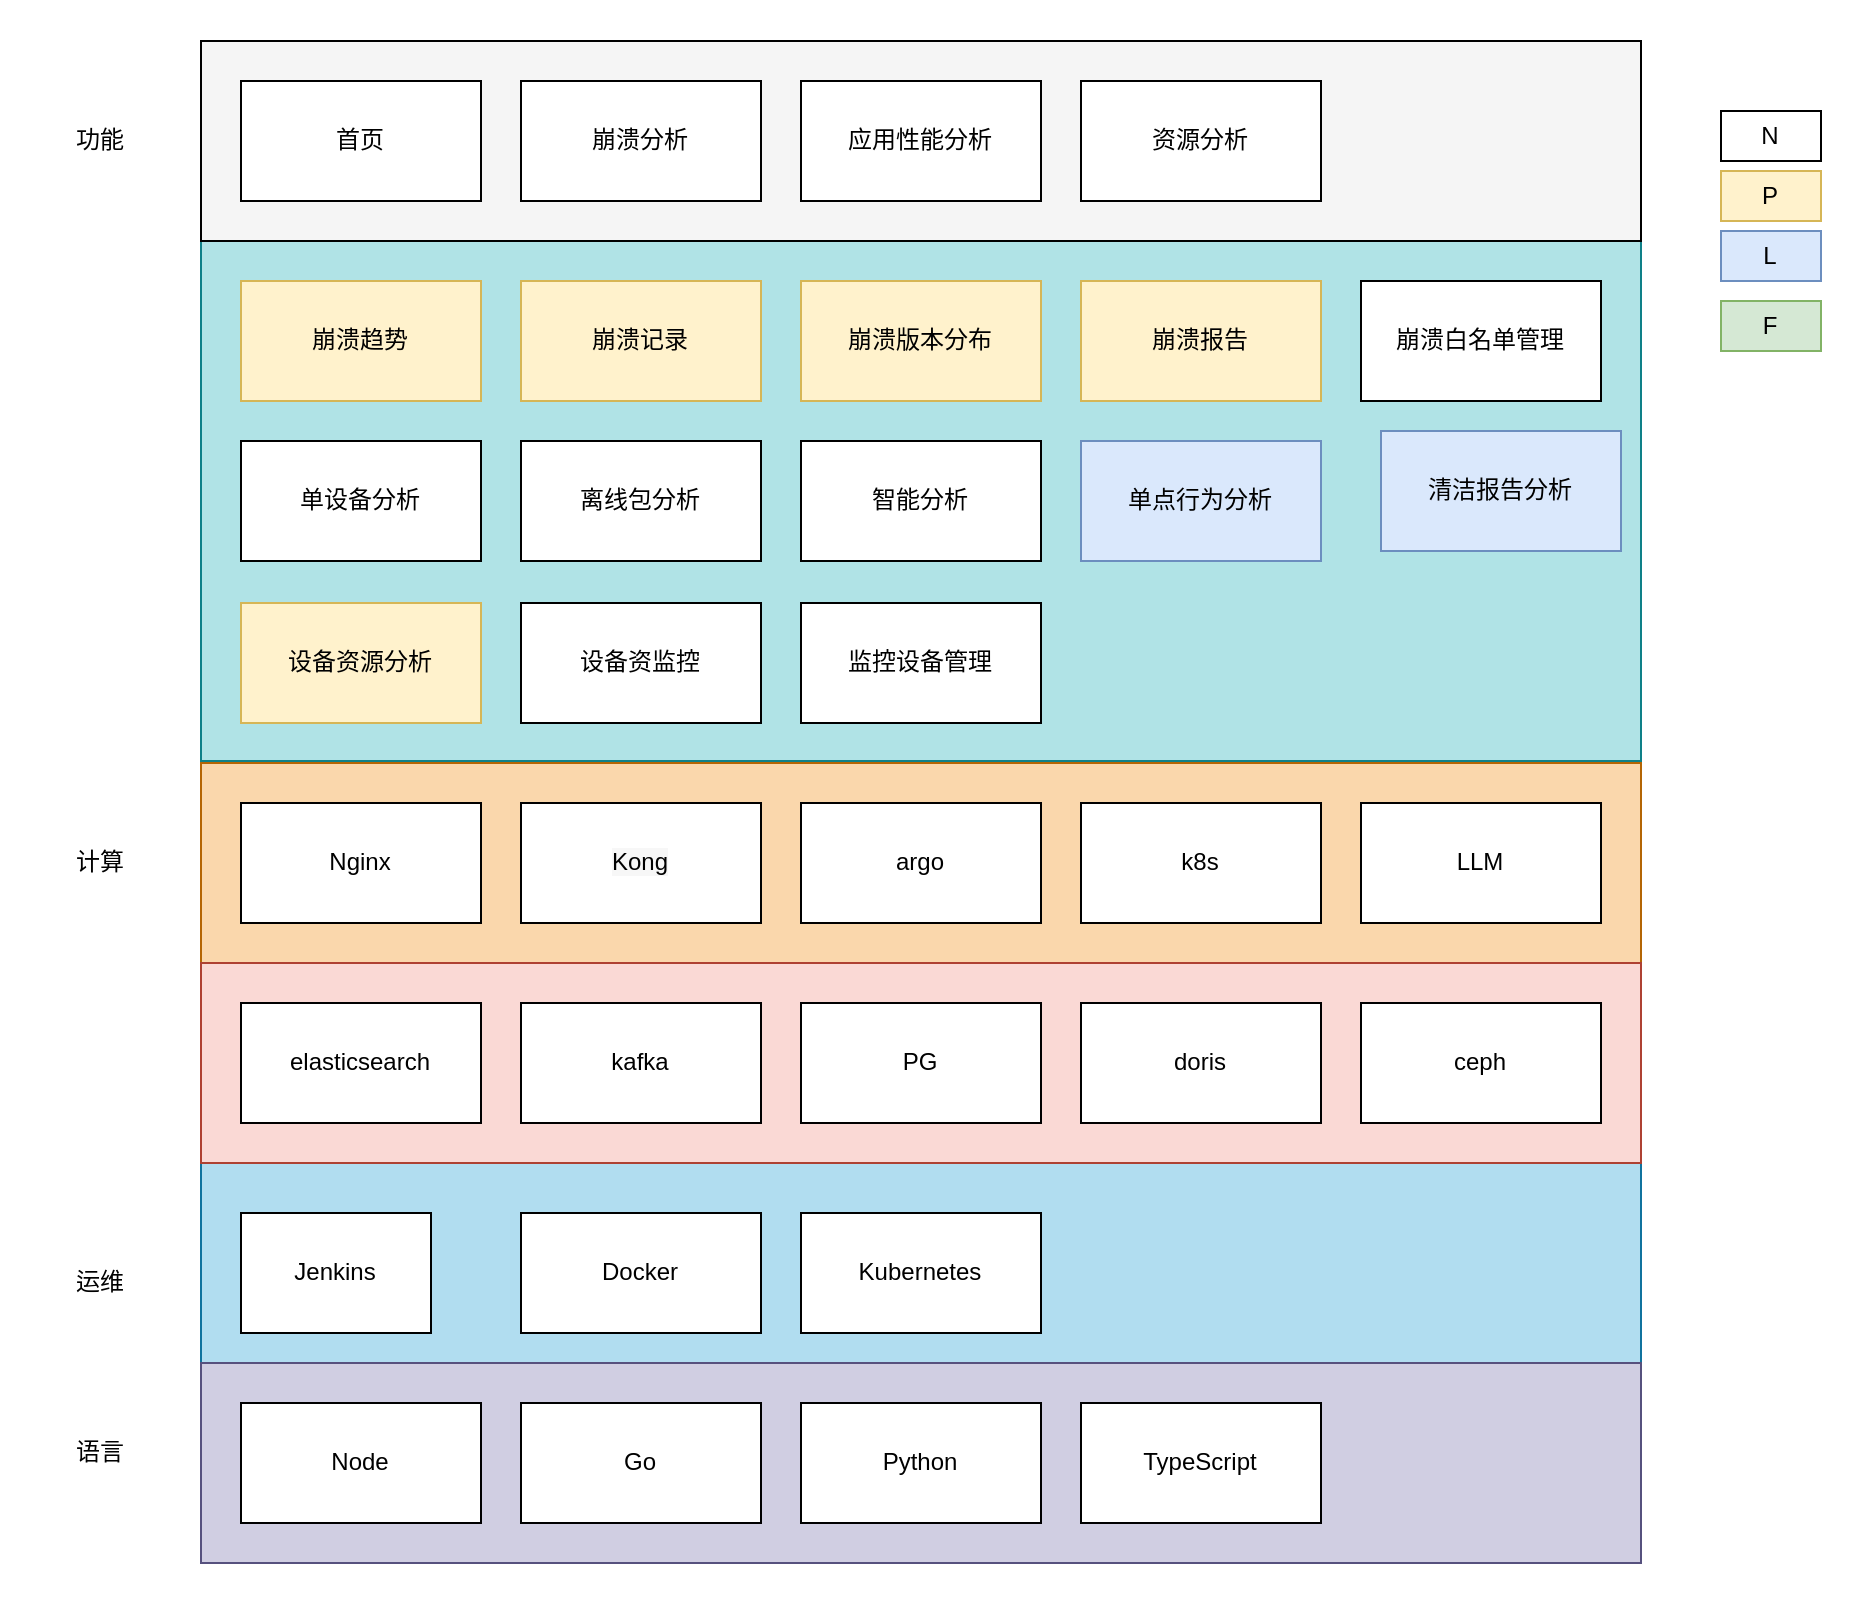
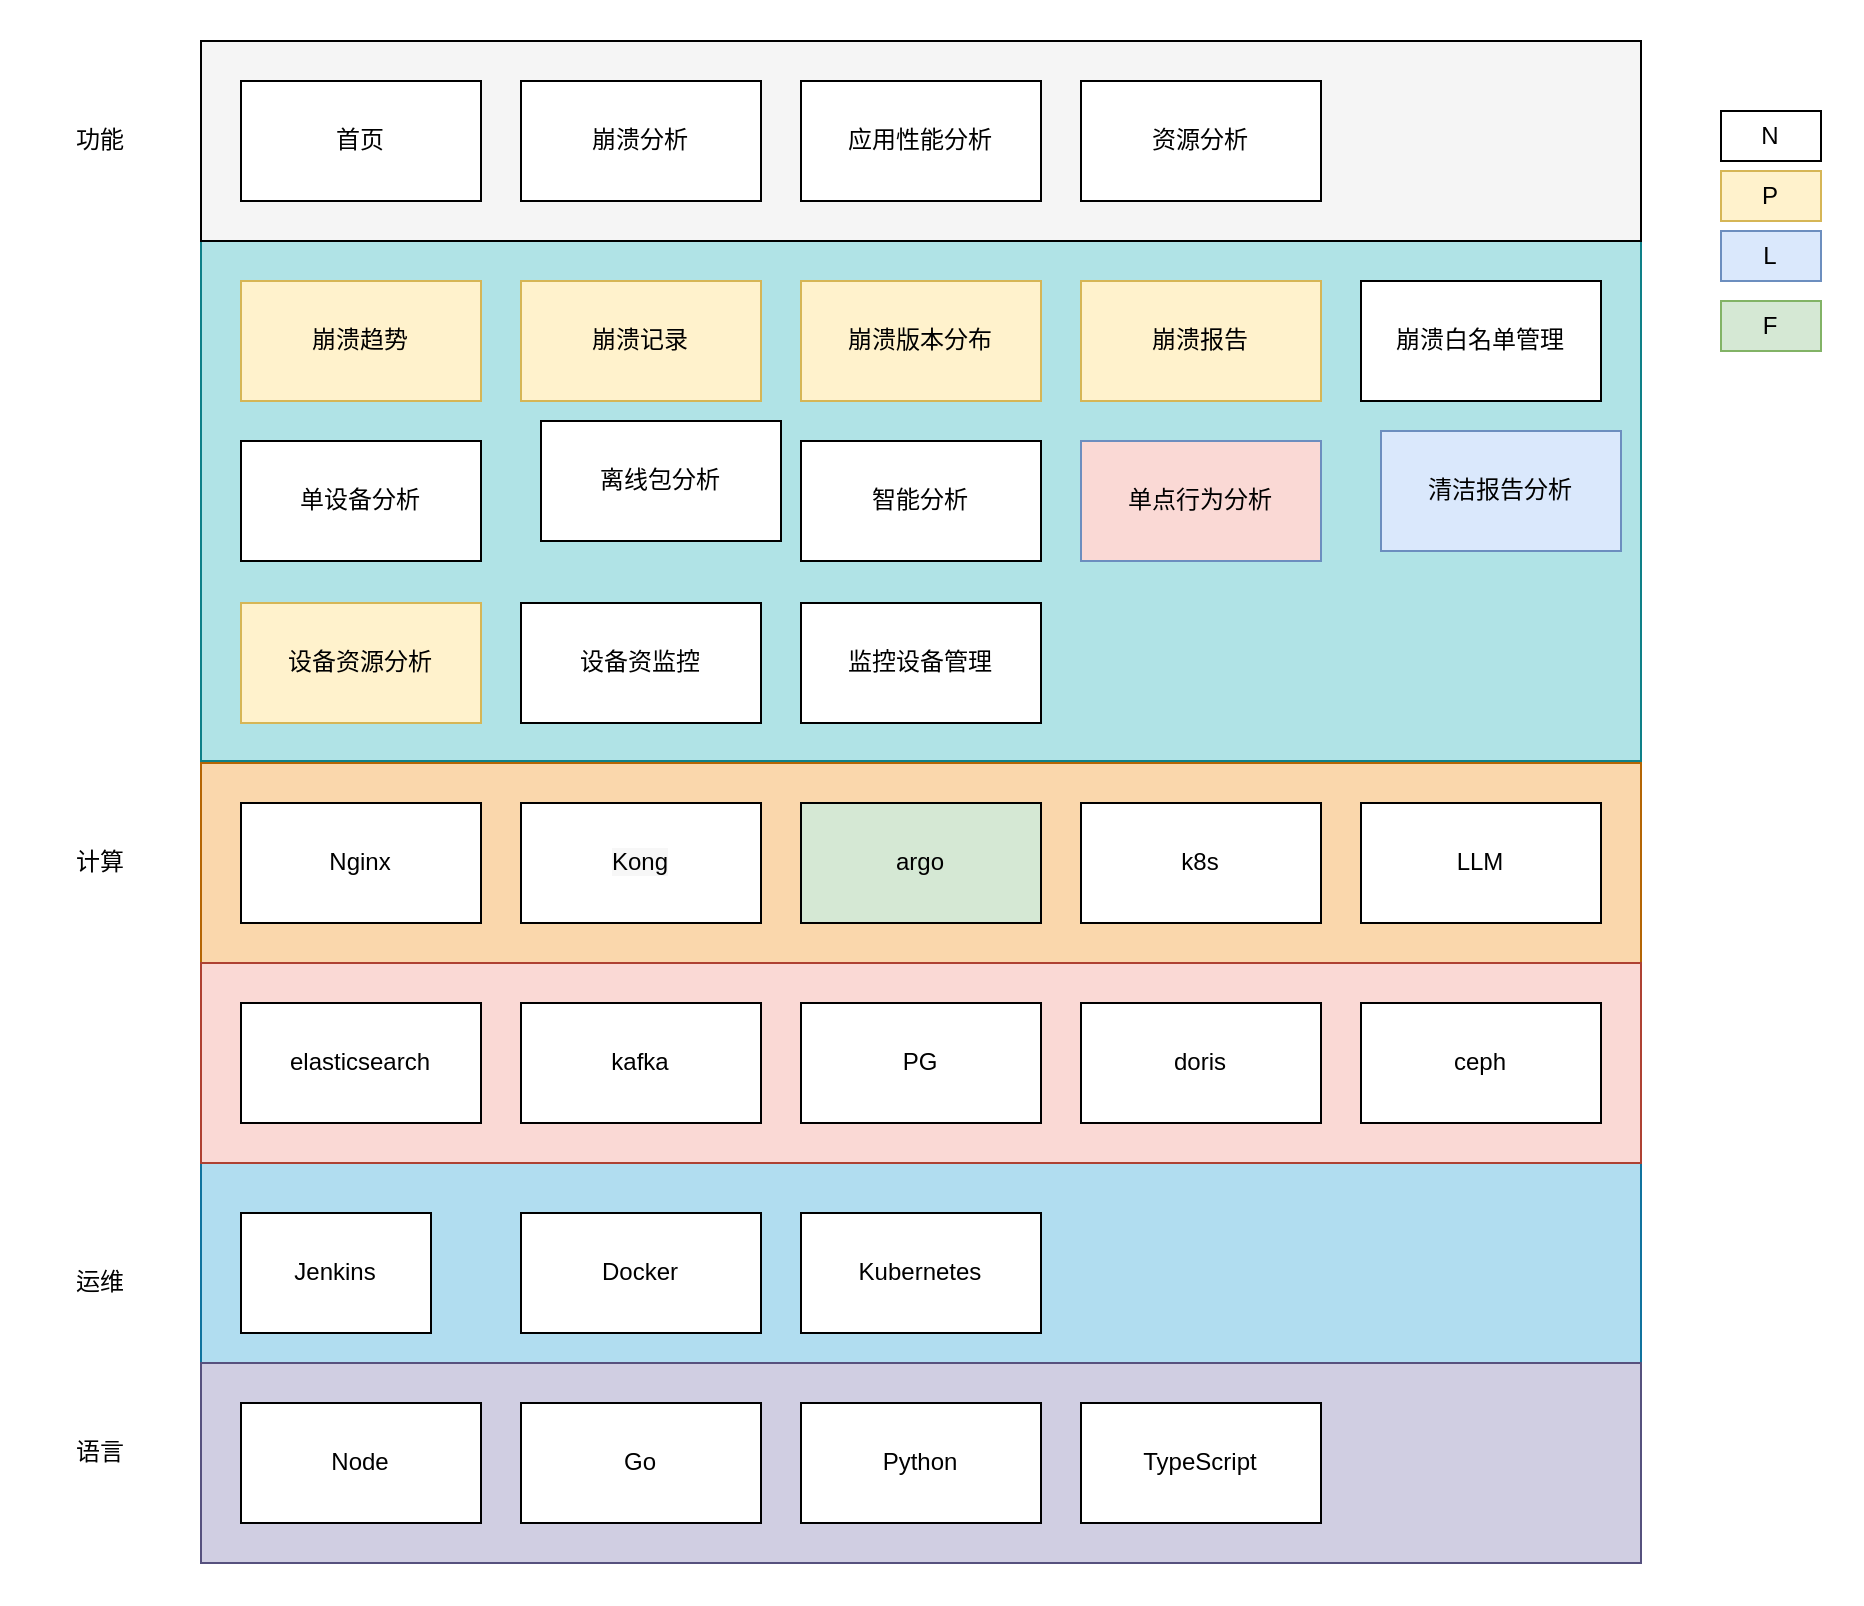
(641, 501) -> (661, 481)
(1201, 501) -> (1201, 501)
(921, 863) -> (921, 863)
